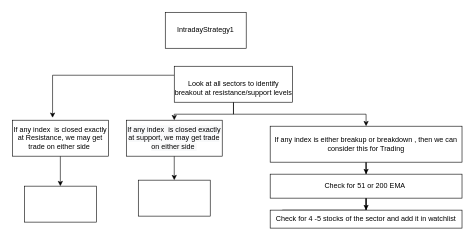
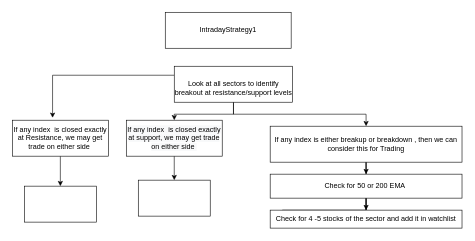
(206, 30) -> (228, 30)
(366, 186) -> (366, 186)
